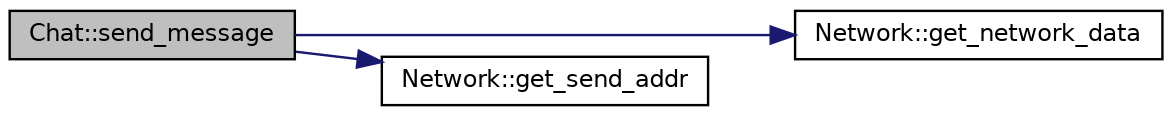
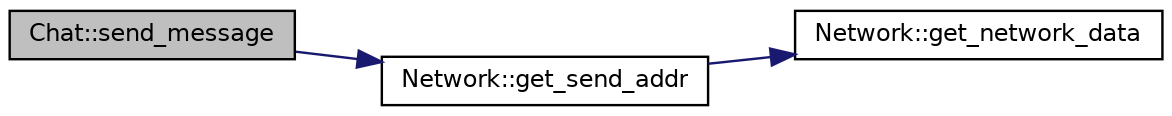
(533, 35) -> (739, 60)
